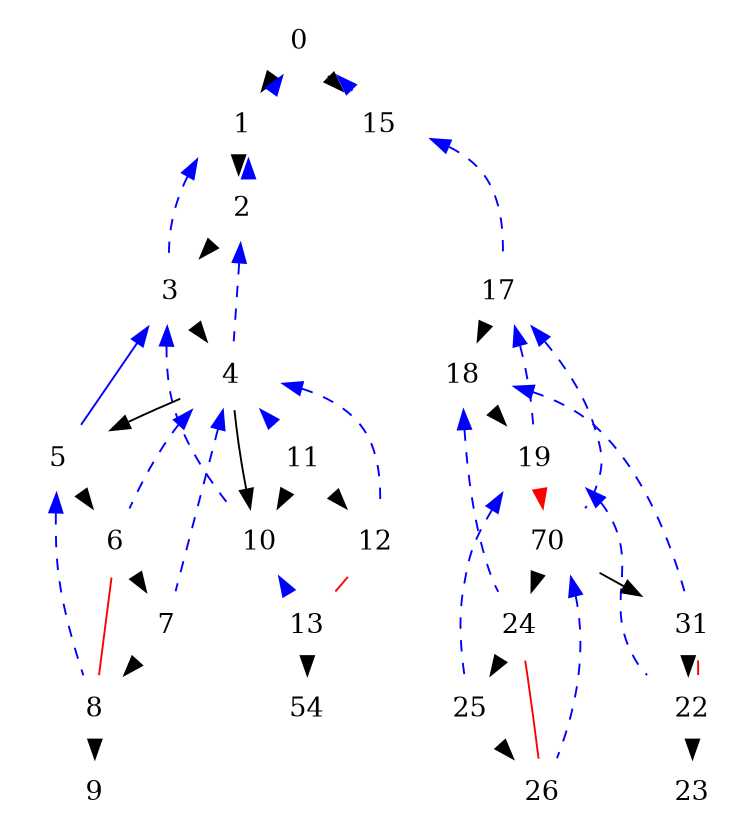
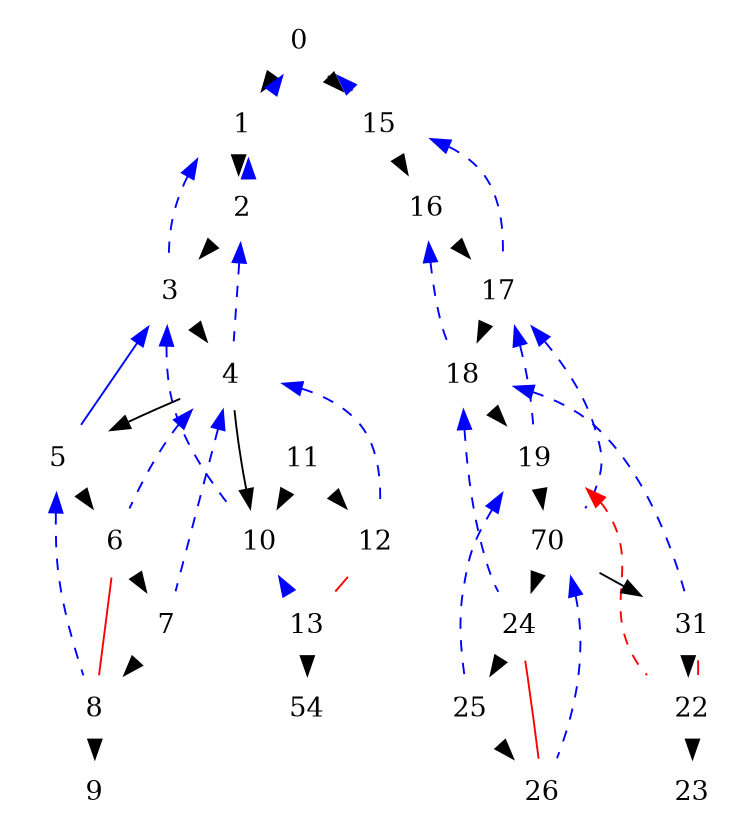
none -> (427, 209)
(274, 424) -> none
(540, 494) -> (540, 494)
(621, 599) -> (621, 599)
